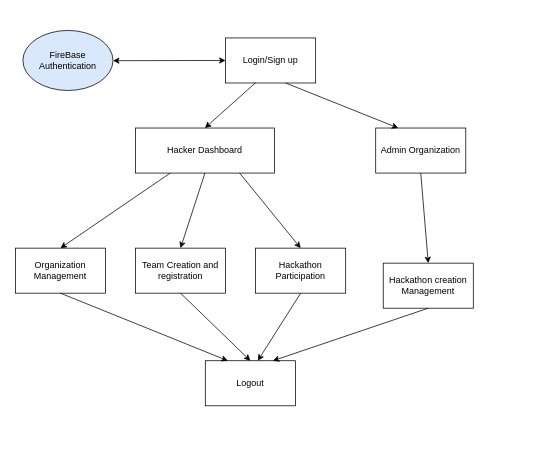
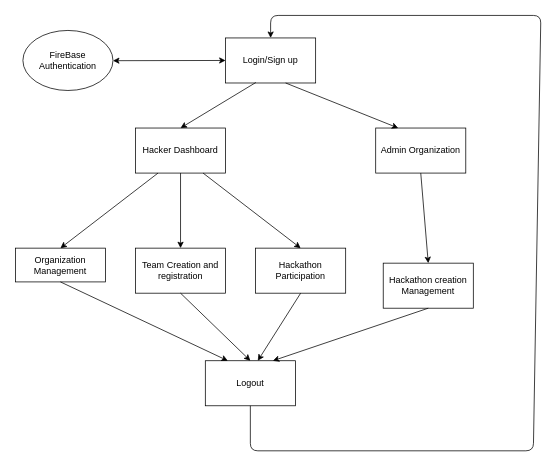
(68, 60) -> (68, 60)
(205, 150) -> (180, 150)
(60, 270) -> (60, 265)
none -> (384, 450)
